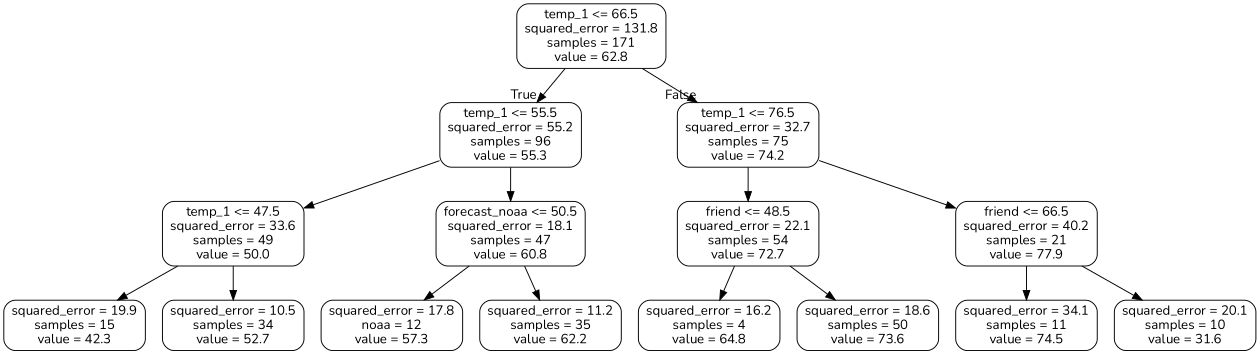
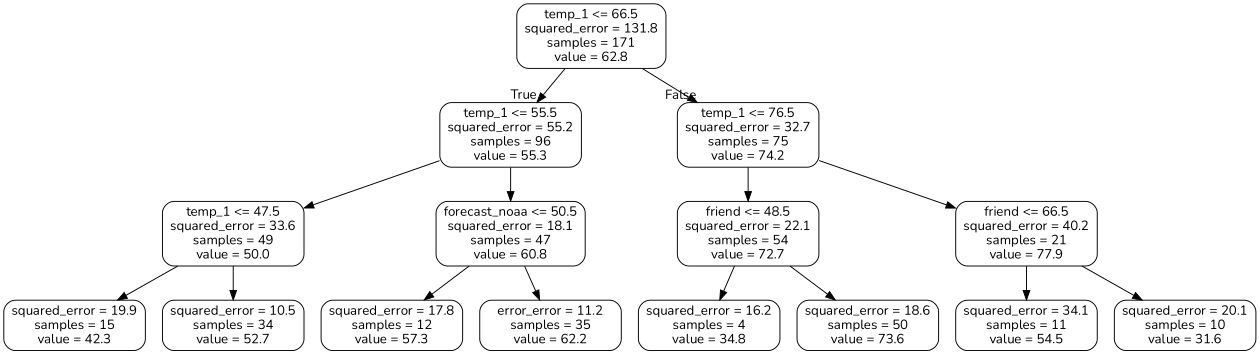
(392, 325) -> (392, 325)
(551, 325) -> (551, 325)
(709, 325) -> (709, 325)
(1026, 325) -> (1026, 325)
